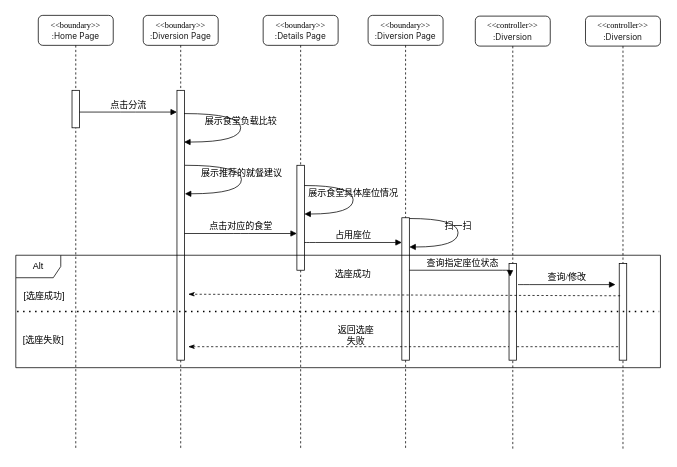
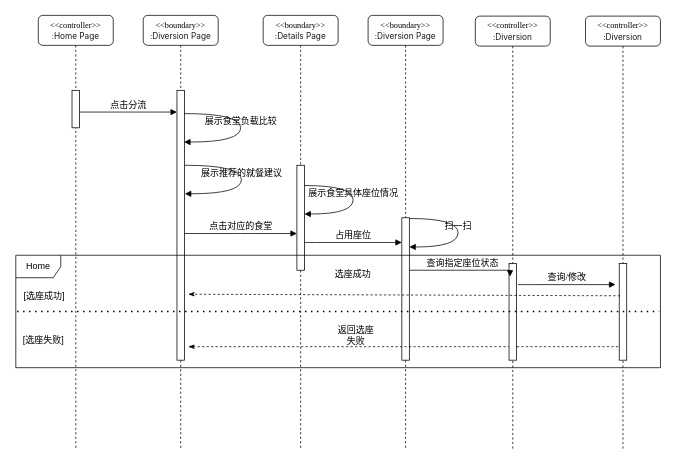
(75, 30) -> (75, 30)
(38, 267) -> (38, 267)
